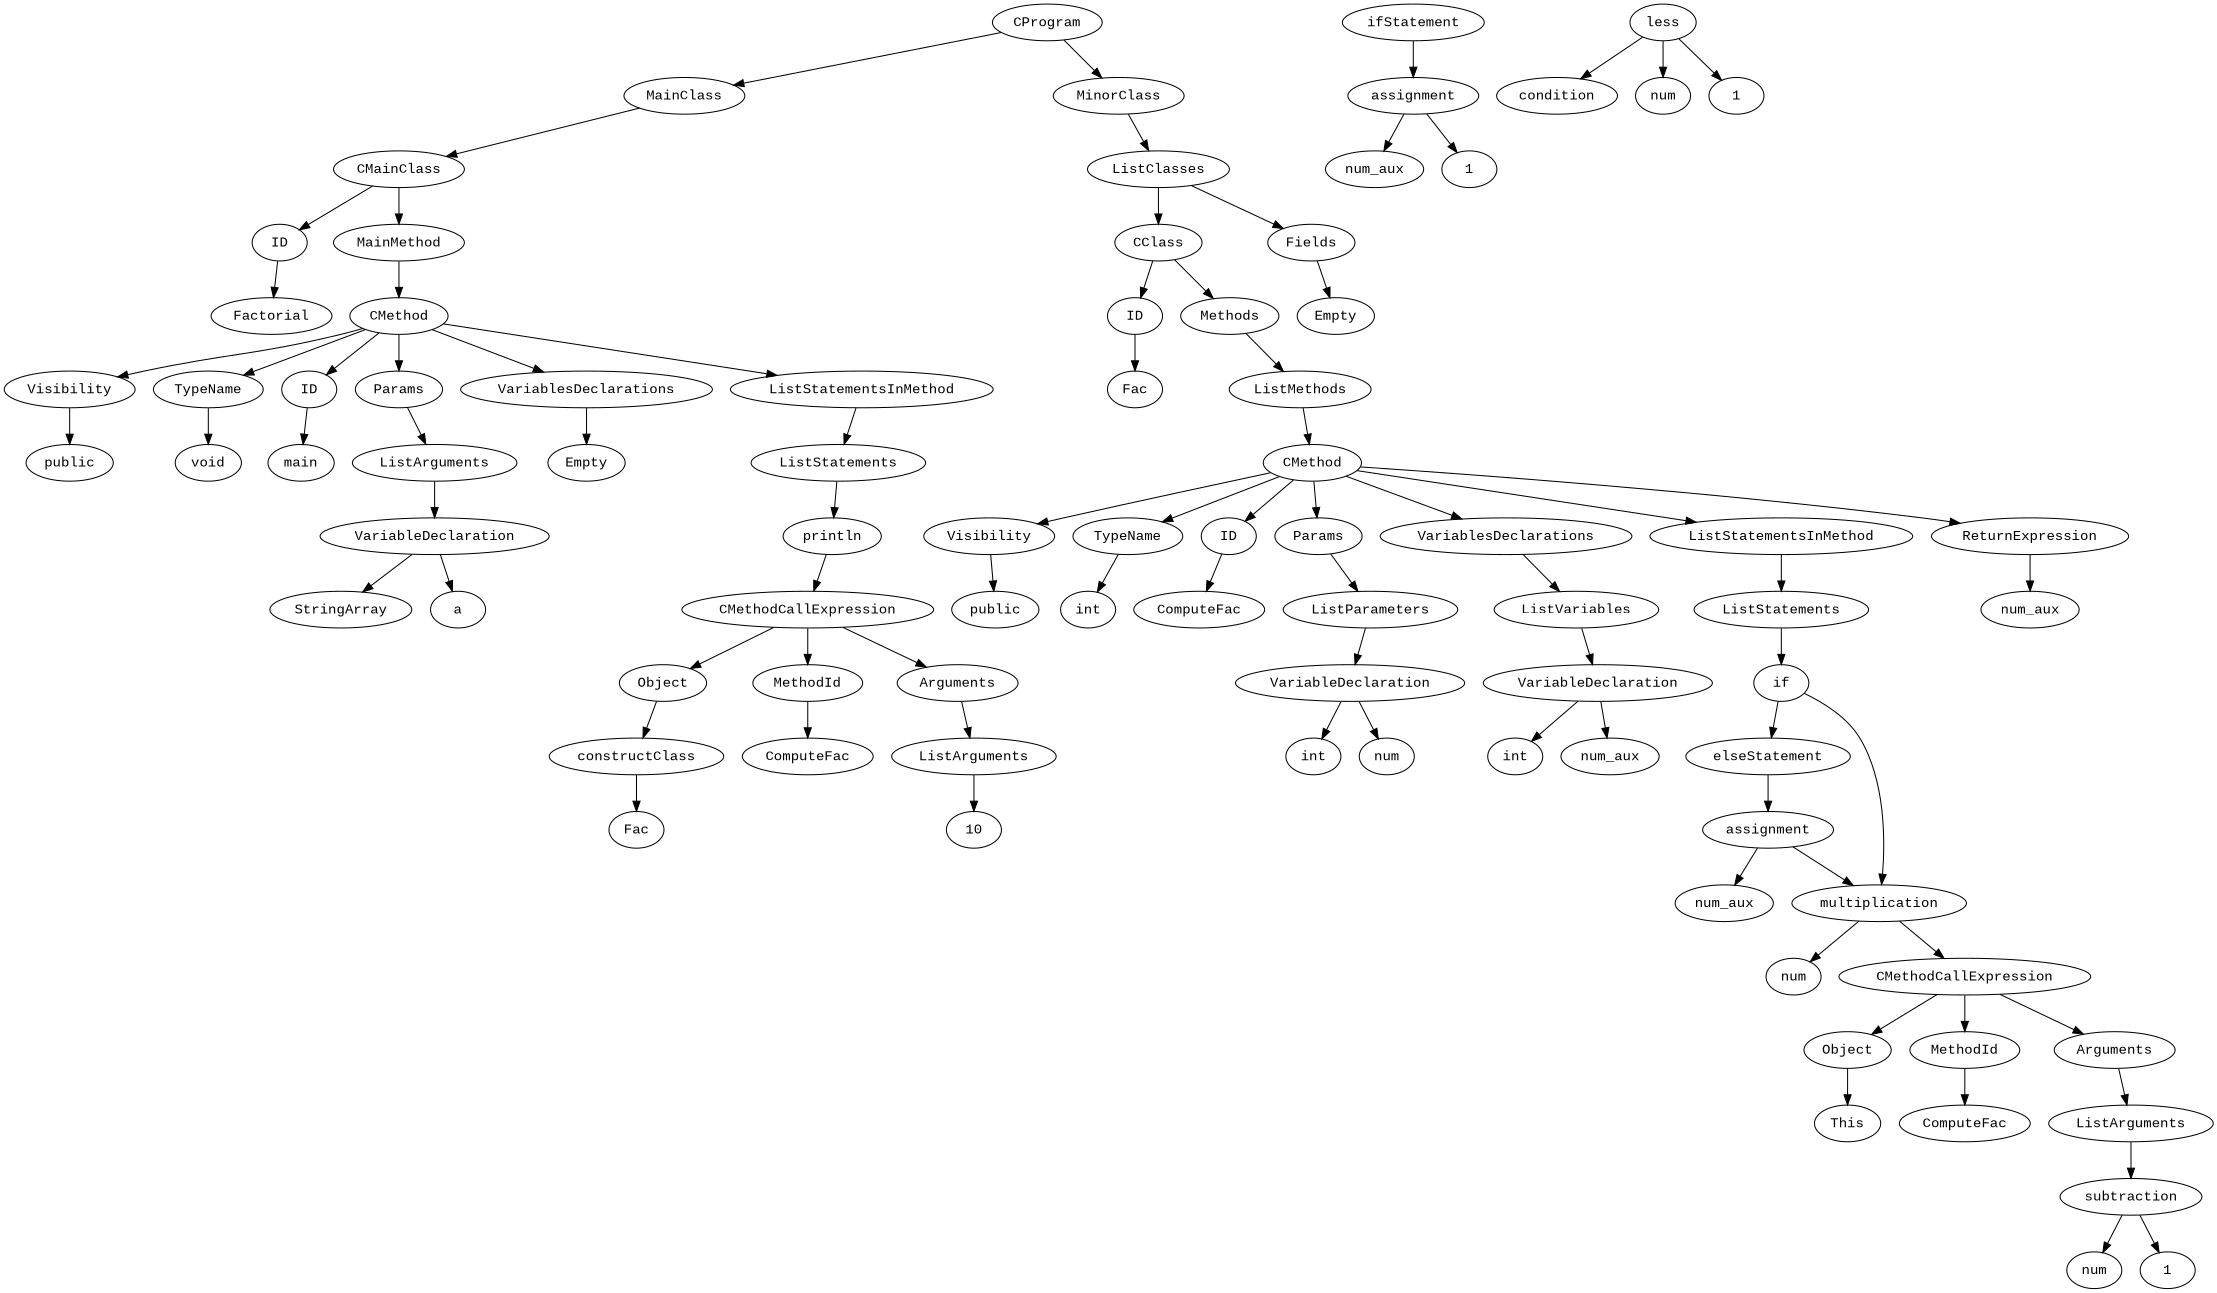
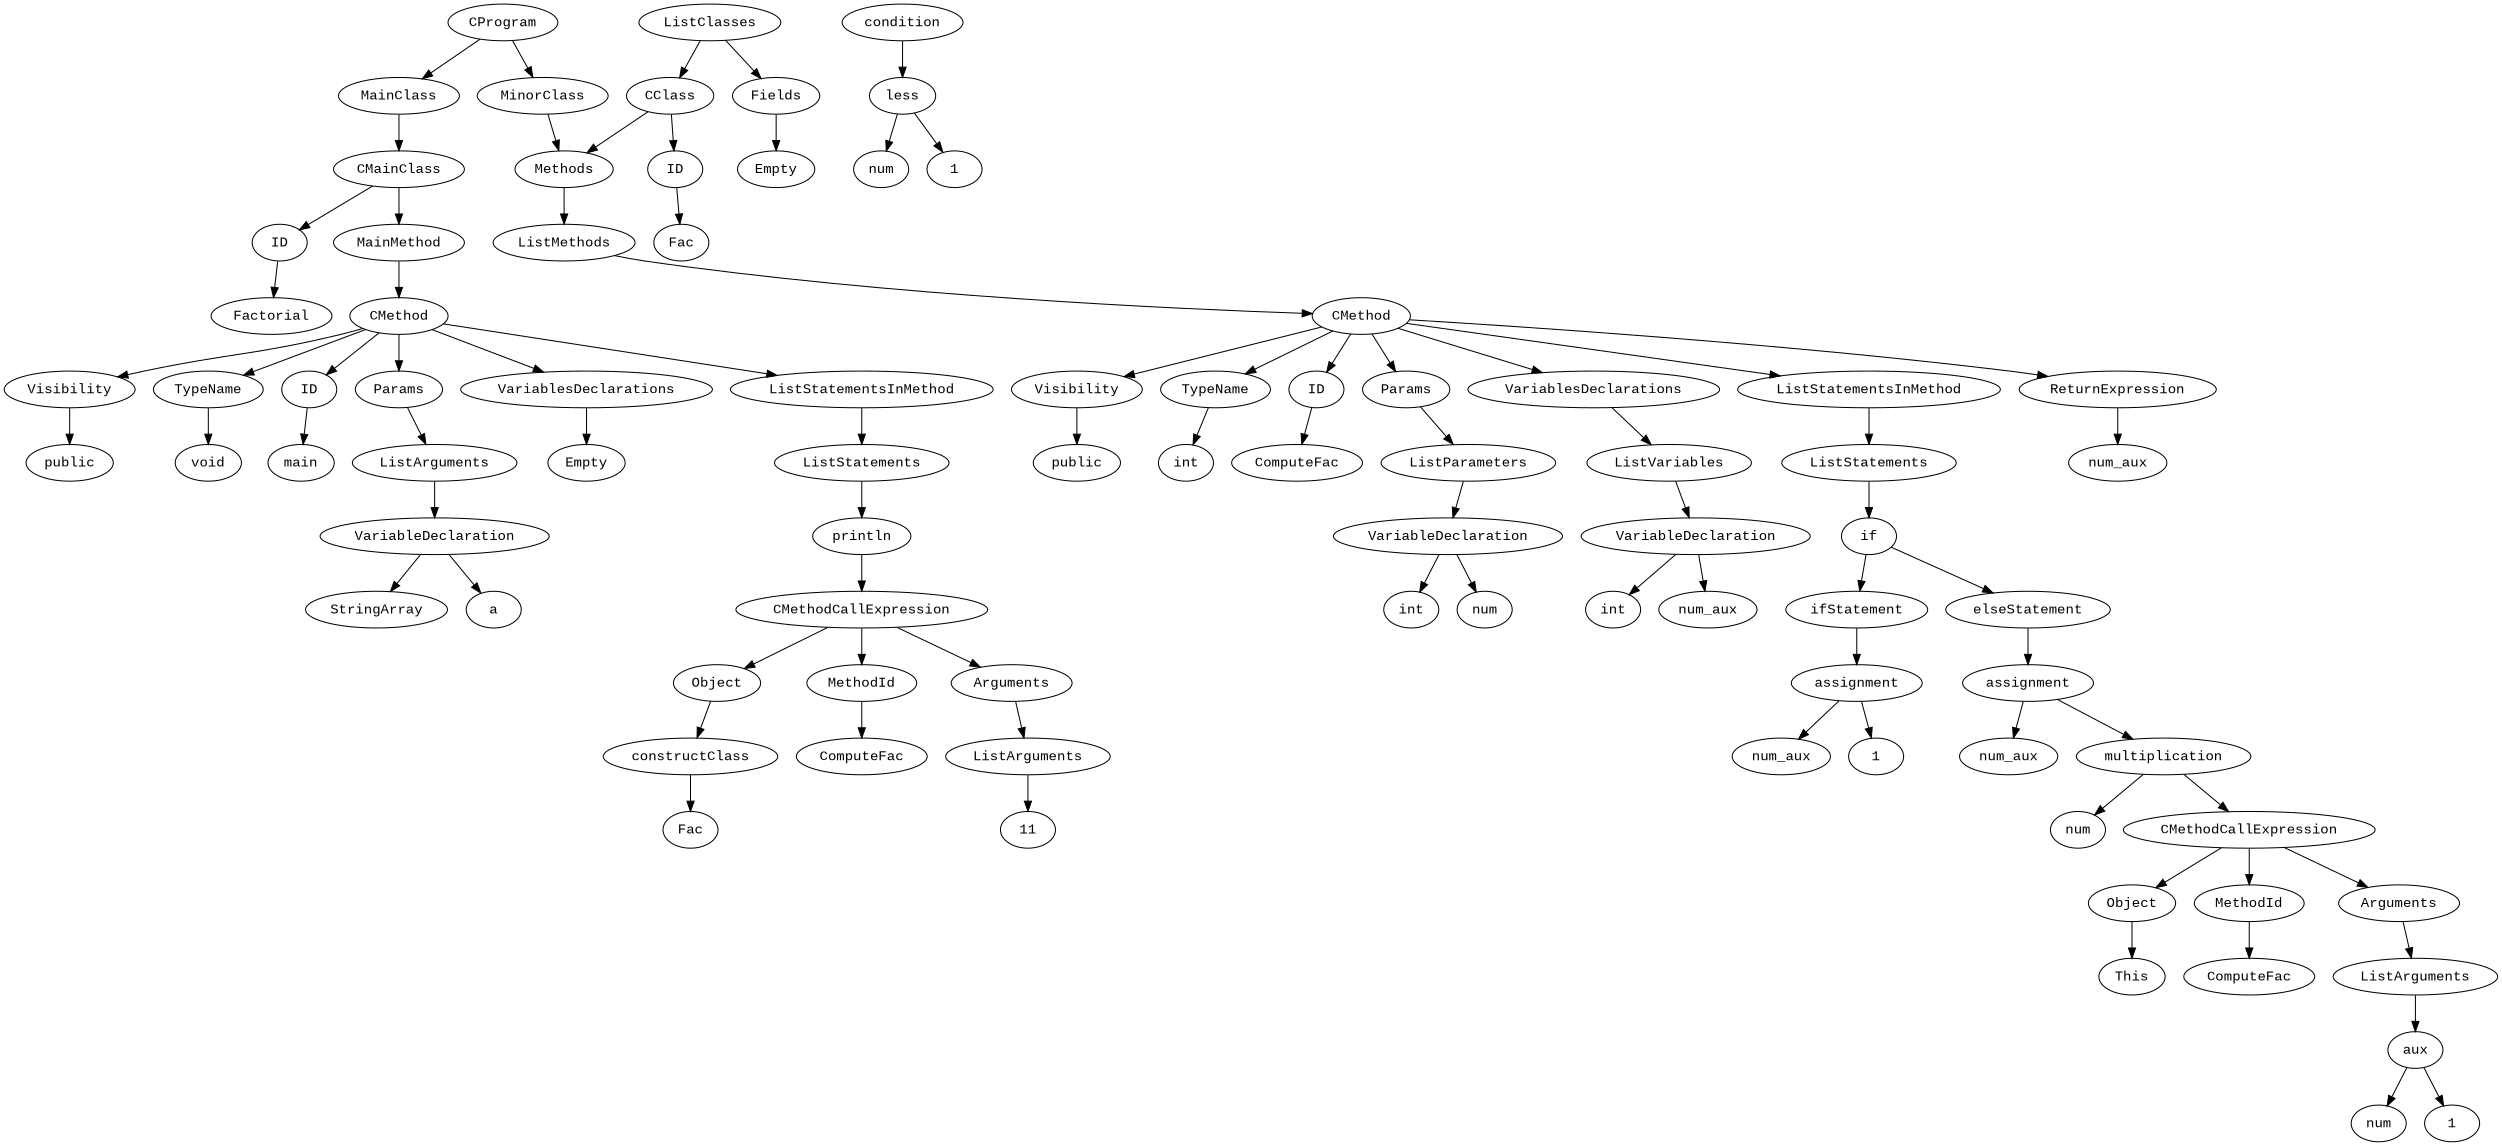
(1616, 55) -> (903, 54)
(1136, 128) -> (552, 127)
(1873, 769) -> (1864, 568)
(974, 830) -> (1028, 830)
(2131, 1197) -> (2415, 1050)
